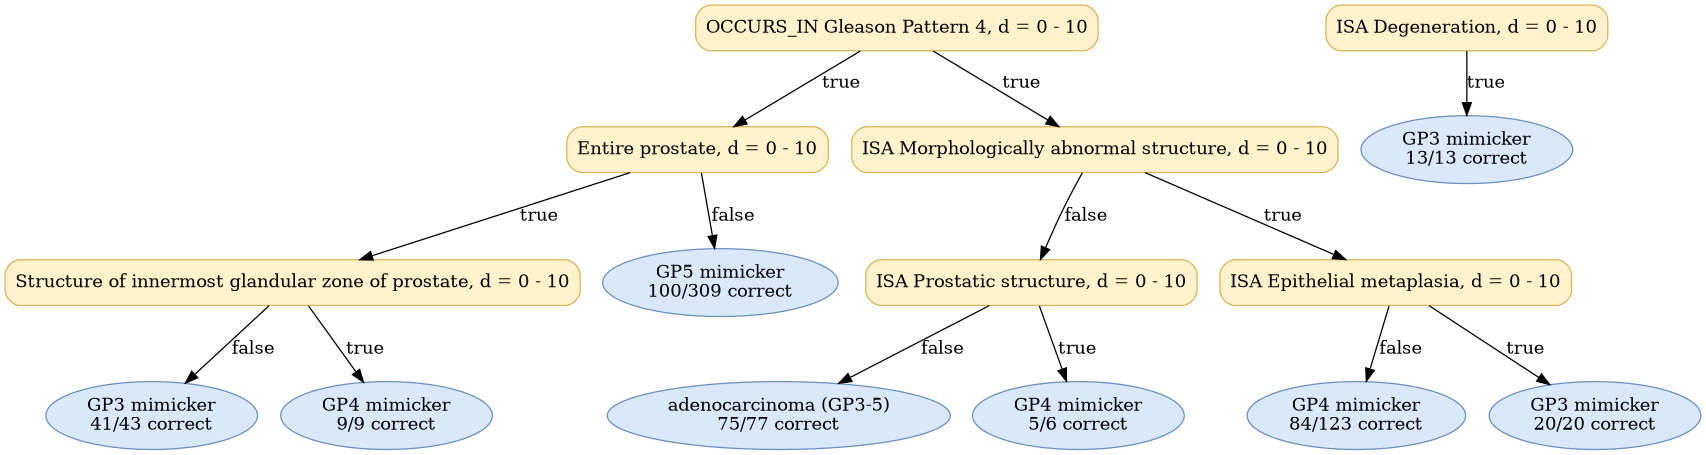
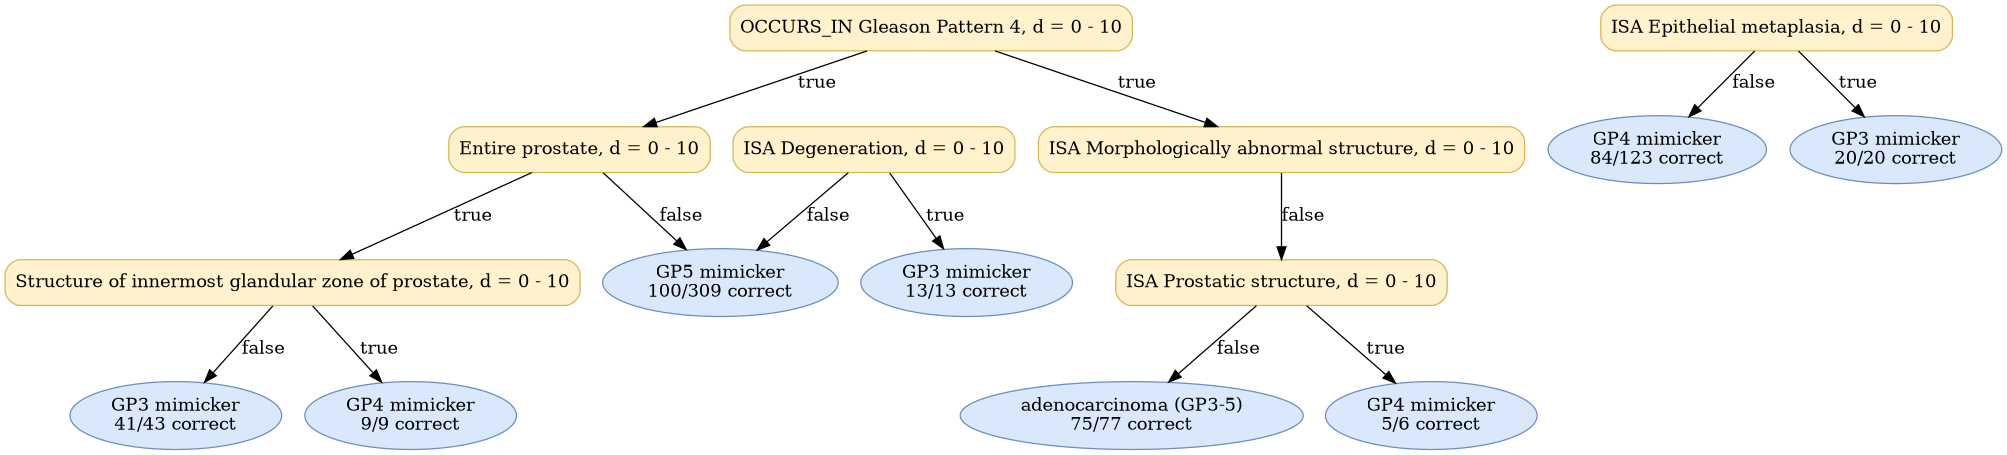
none -> (808, 207)
(1239, 214) -> none
